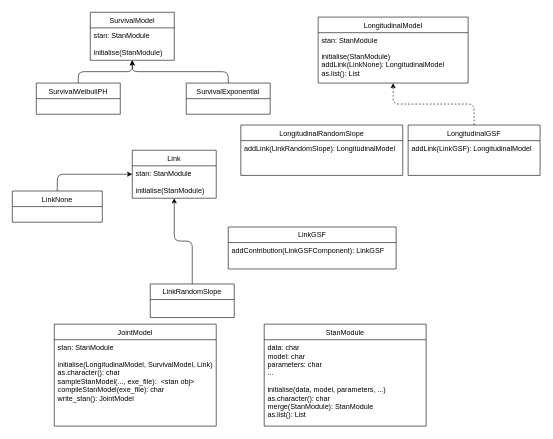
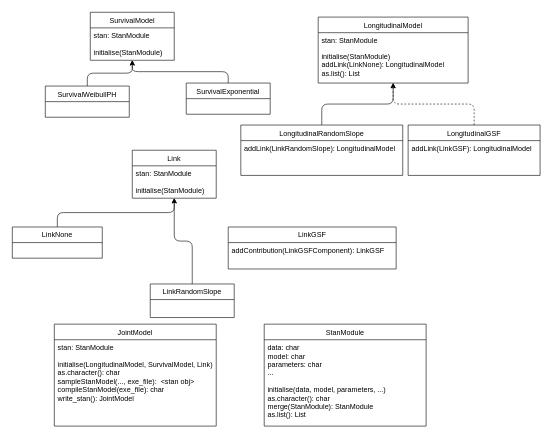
(78, 99) -> (87, 102)
none -> (349, 104)
(57, 207) -> (57, 243)
